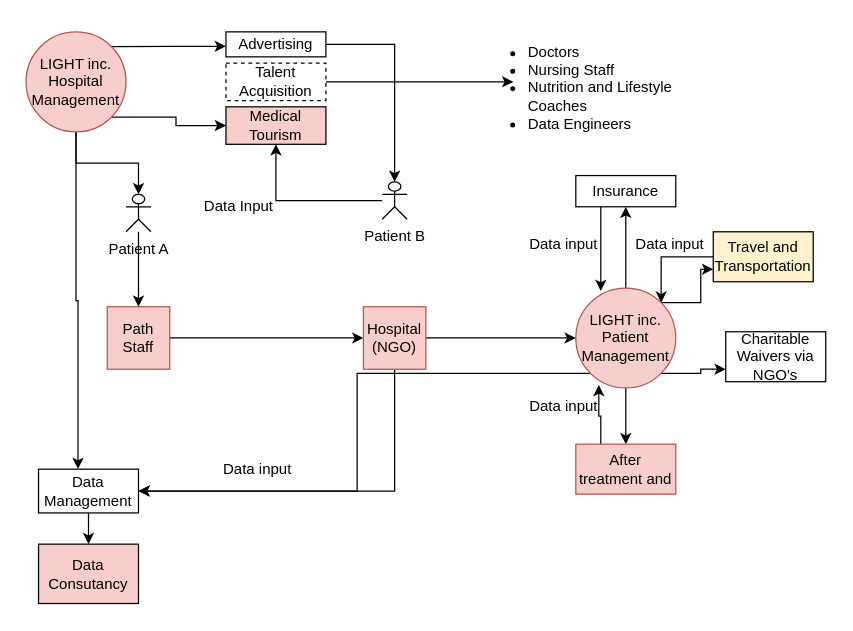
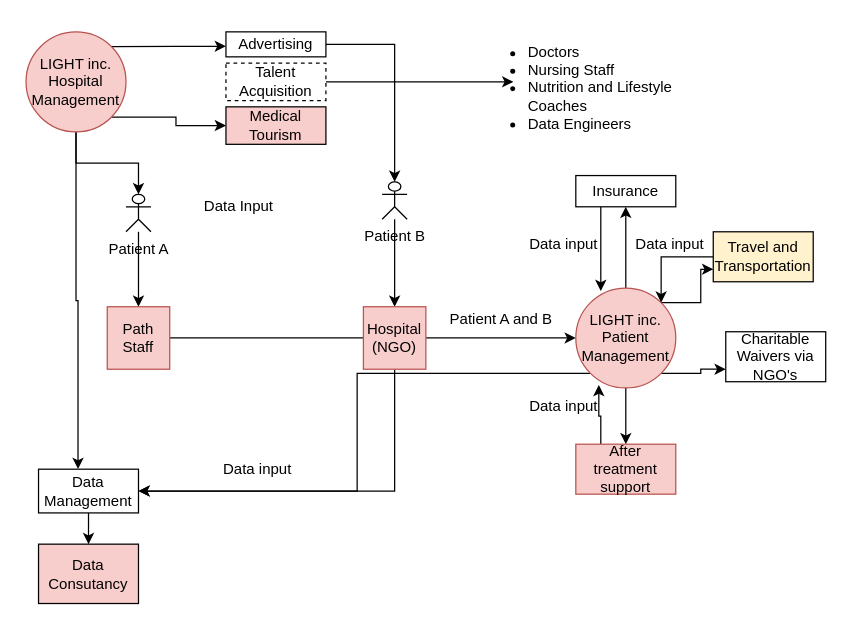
(305, 201) -> (394, 259)
none -> (501, 319)
(353, 338) -> (356, 338)
(626, 469) -> (626, 469)
